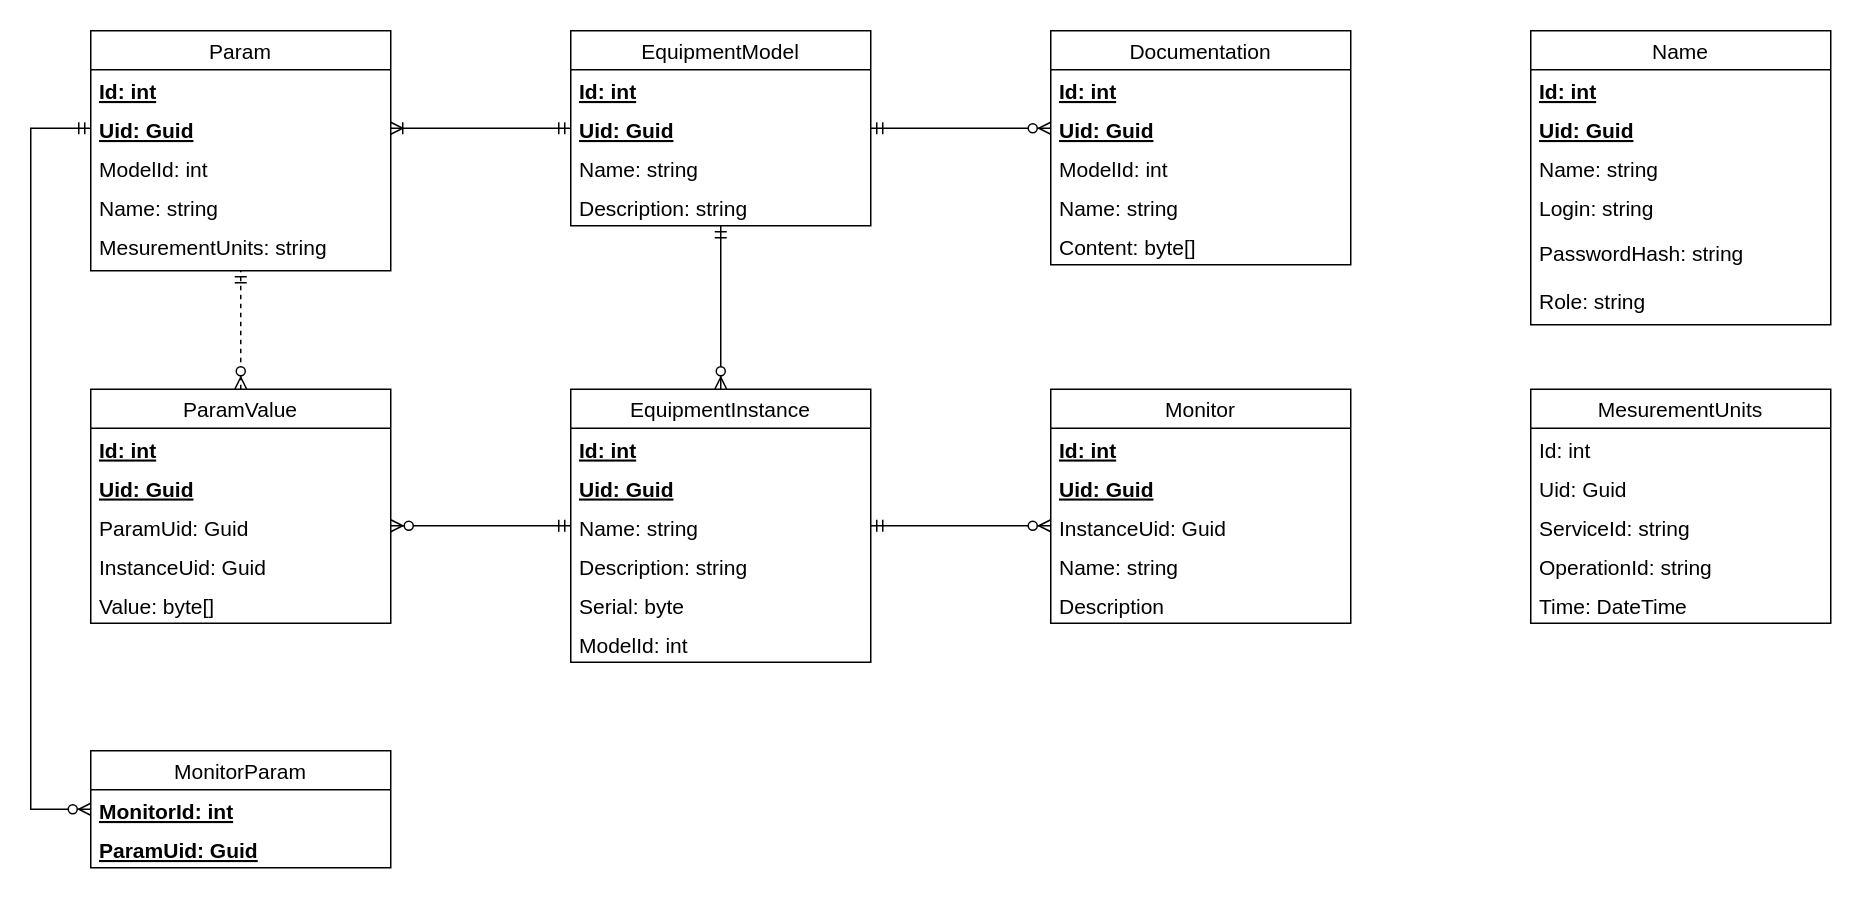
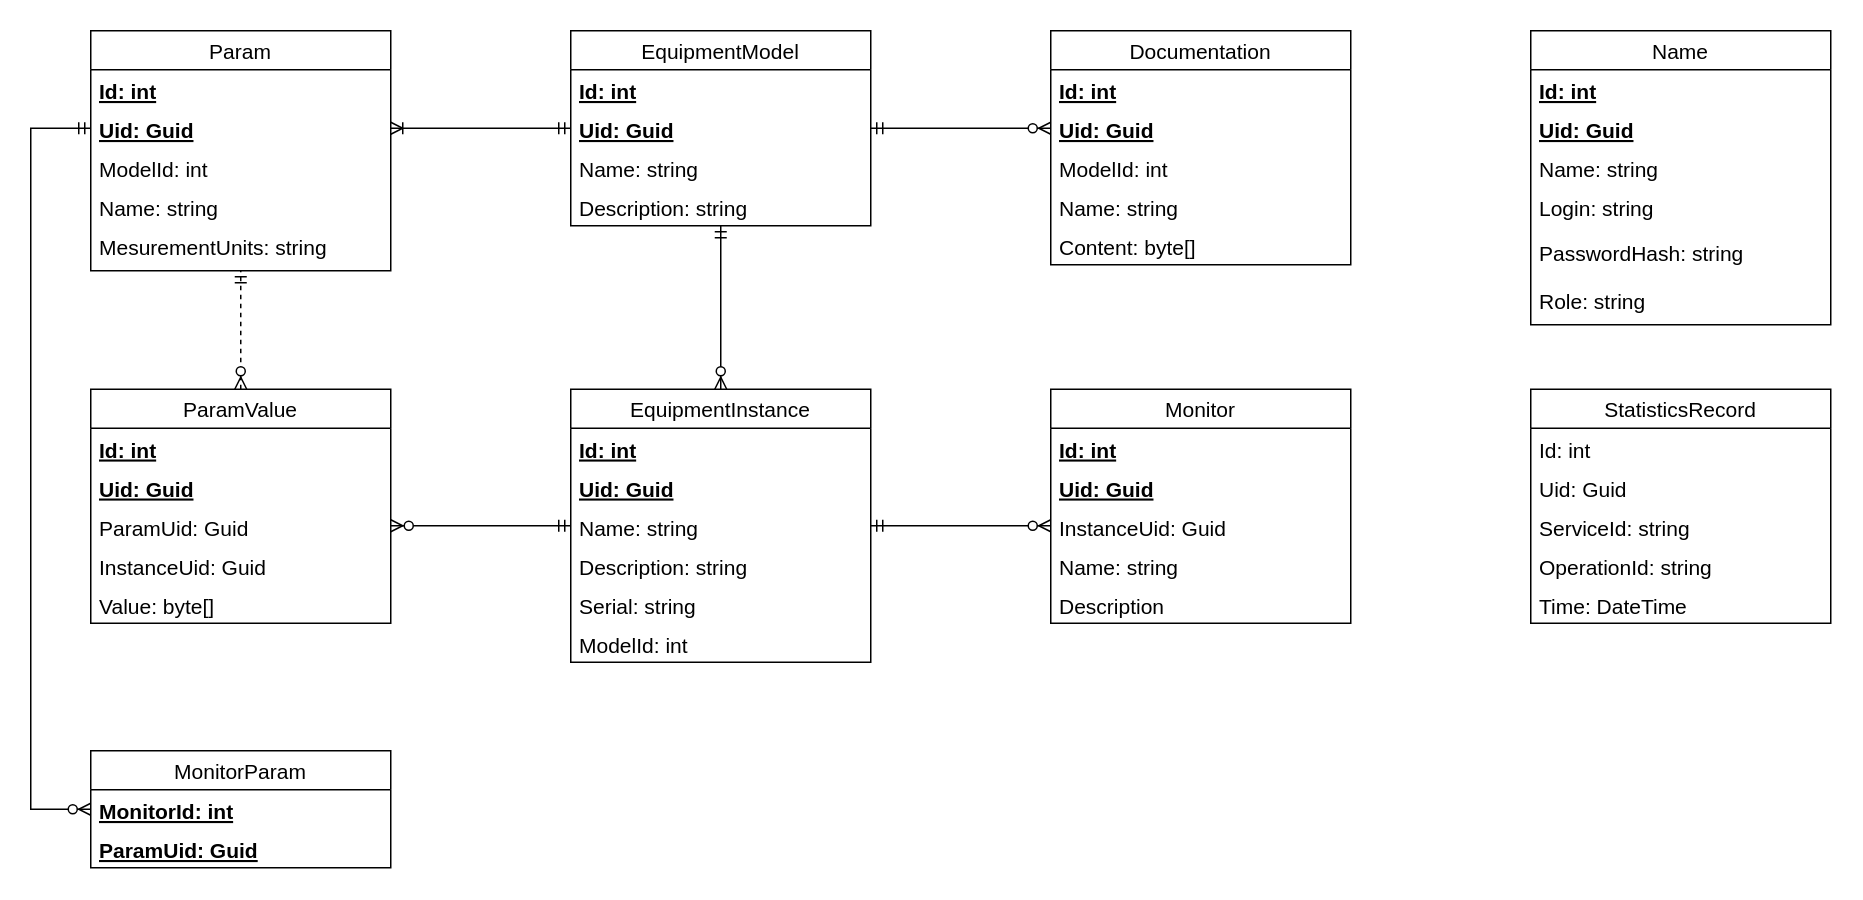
(1680, 410) -> (1680, 410)
(639, 607) -> (648, 607)
